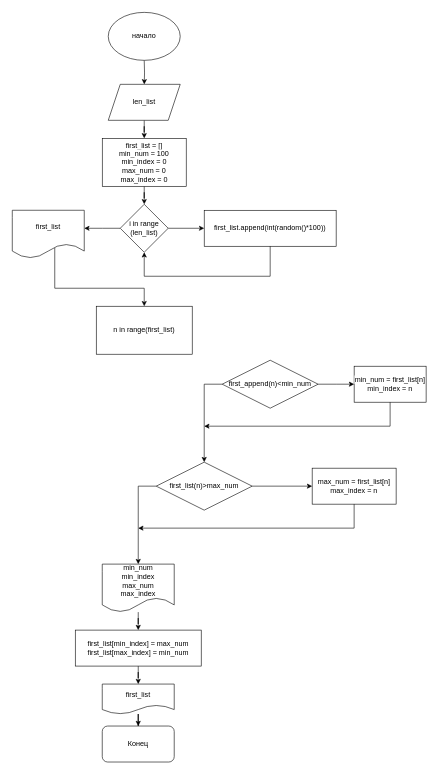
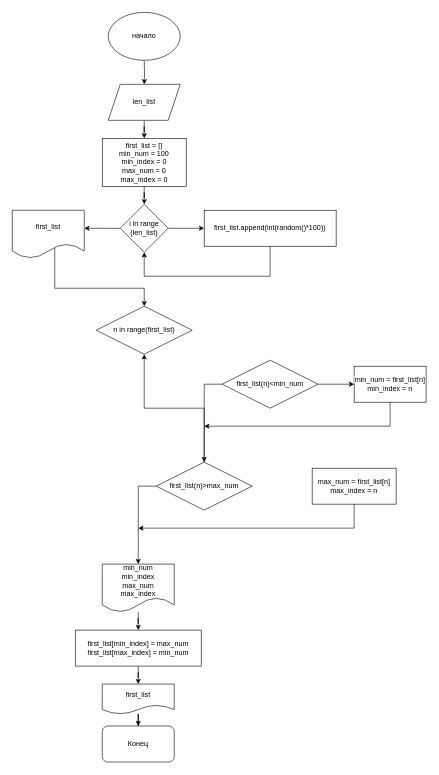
(144, 330) -> (144, 330)
(270, 384) -> (270, 384)
(306, 486) -> (144, 408)
